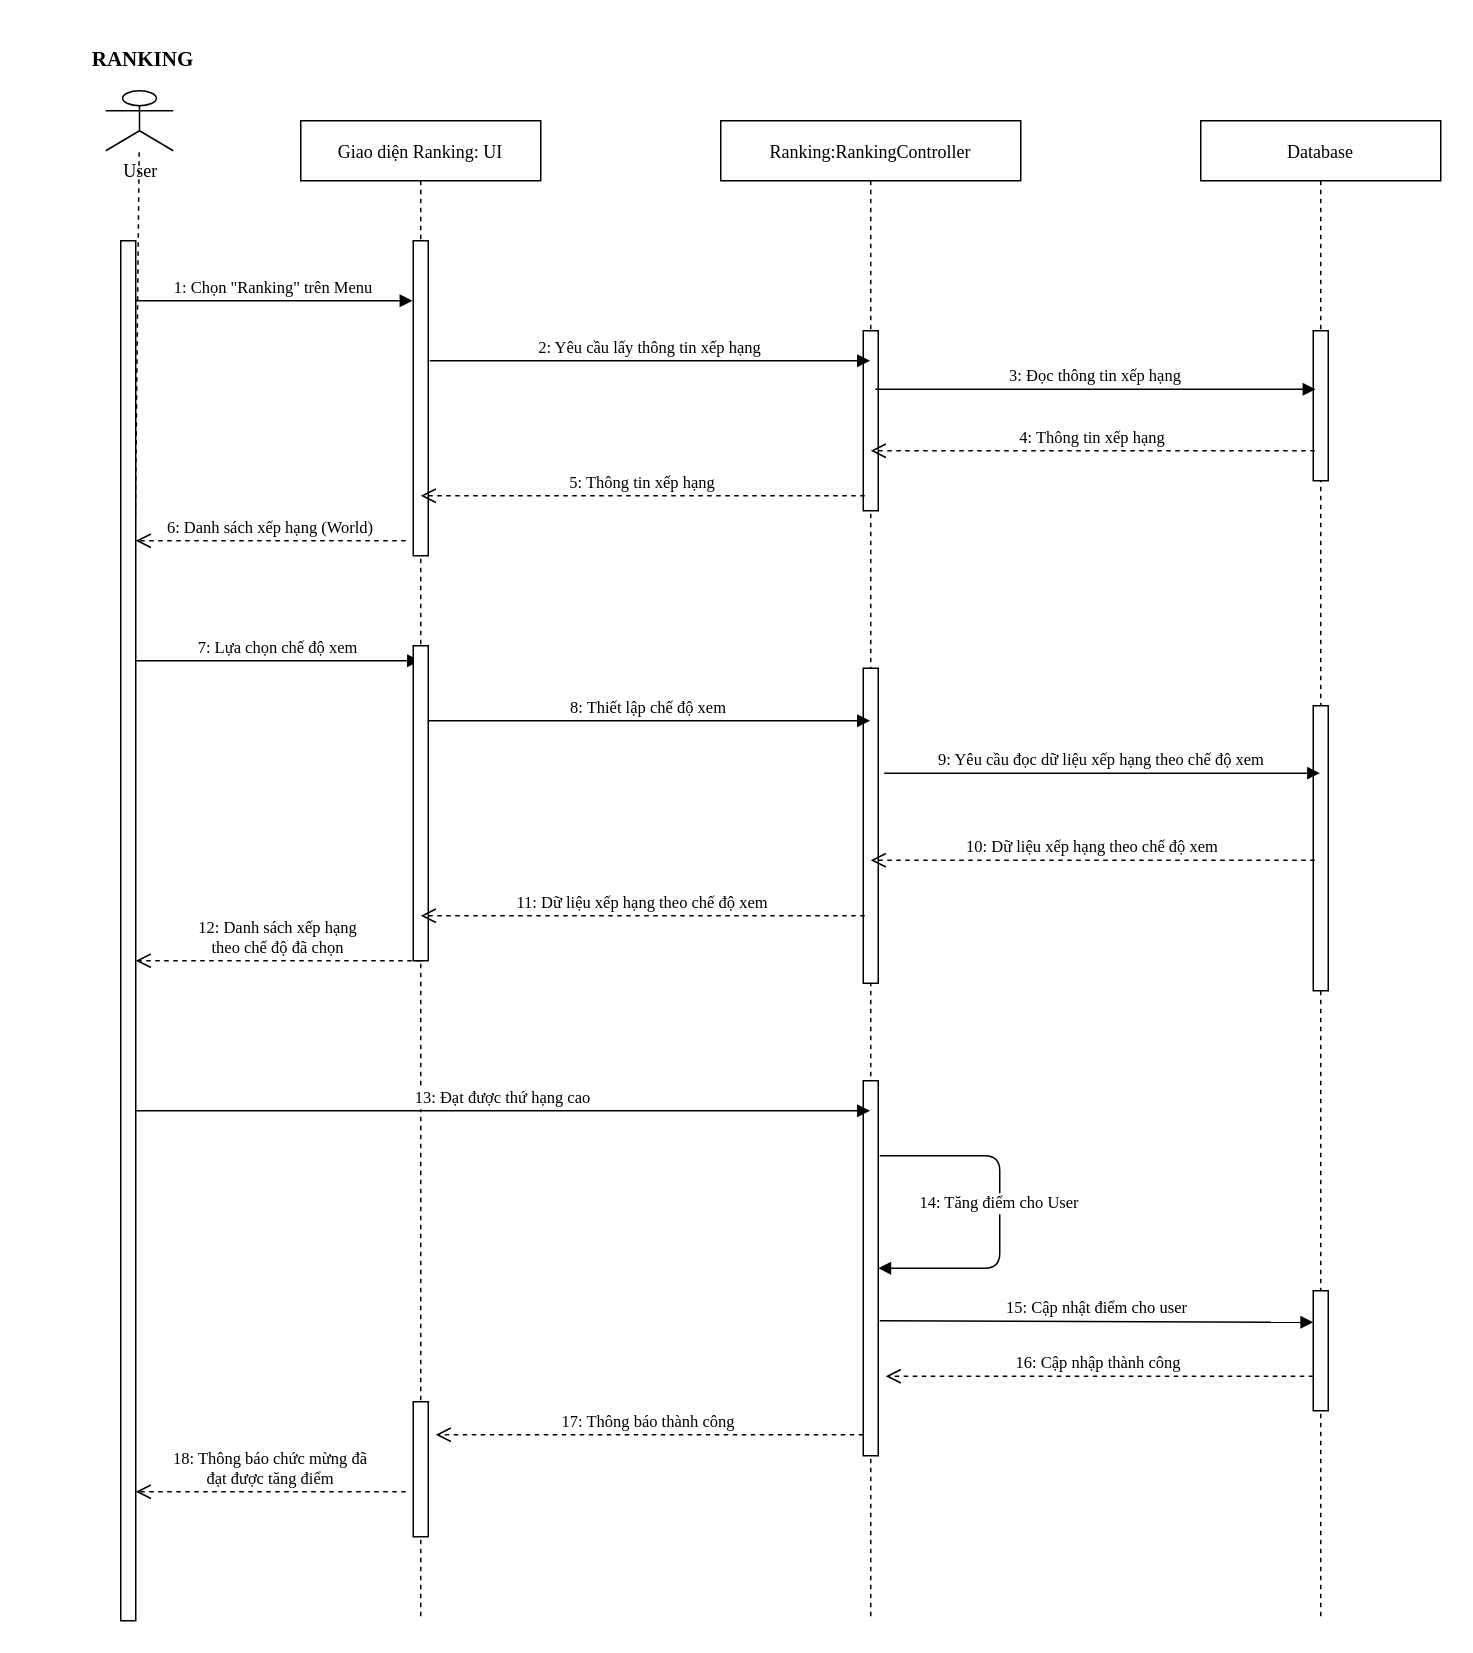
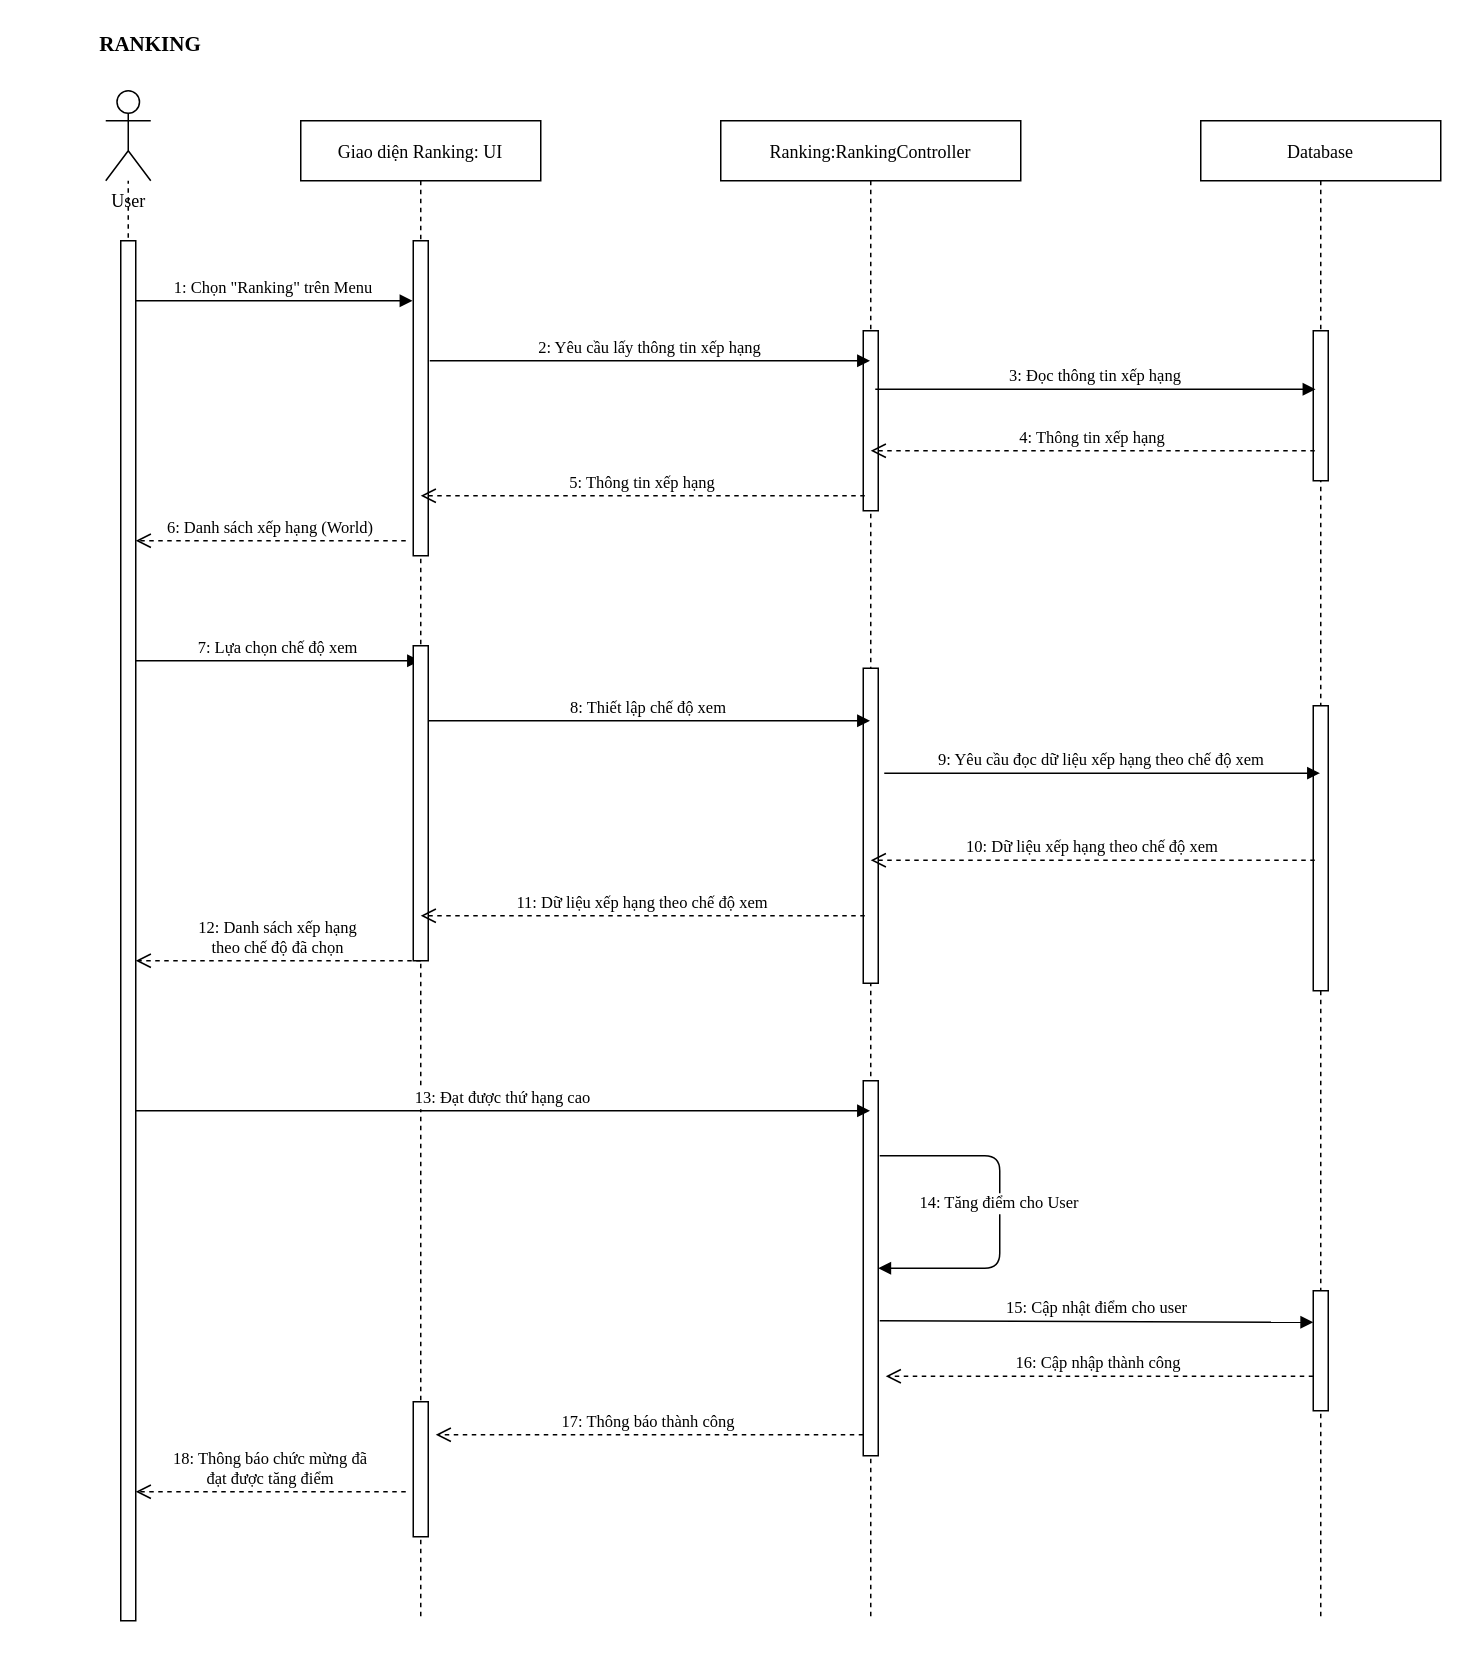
(143, 61) -> (151, 46)
(140, 121) -> (128, 136)
